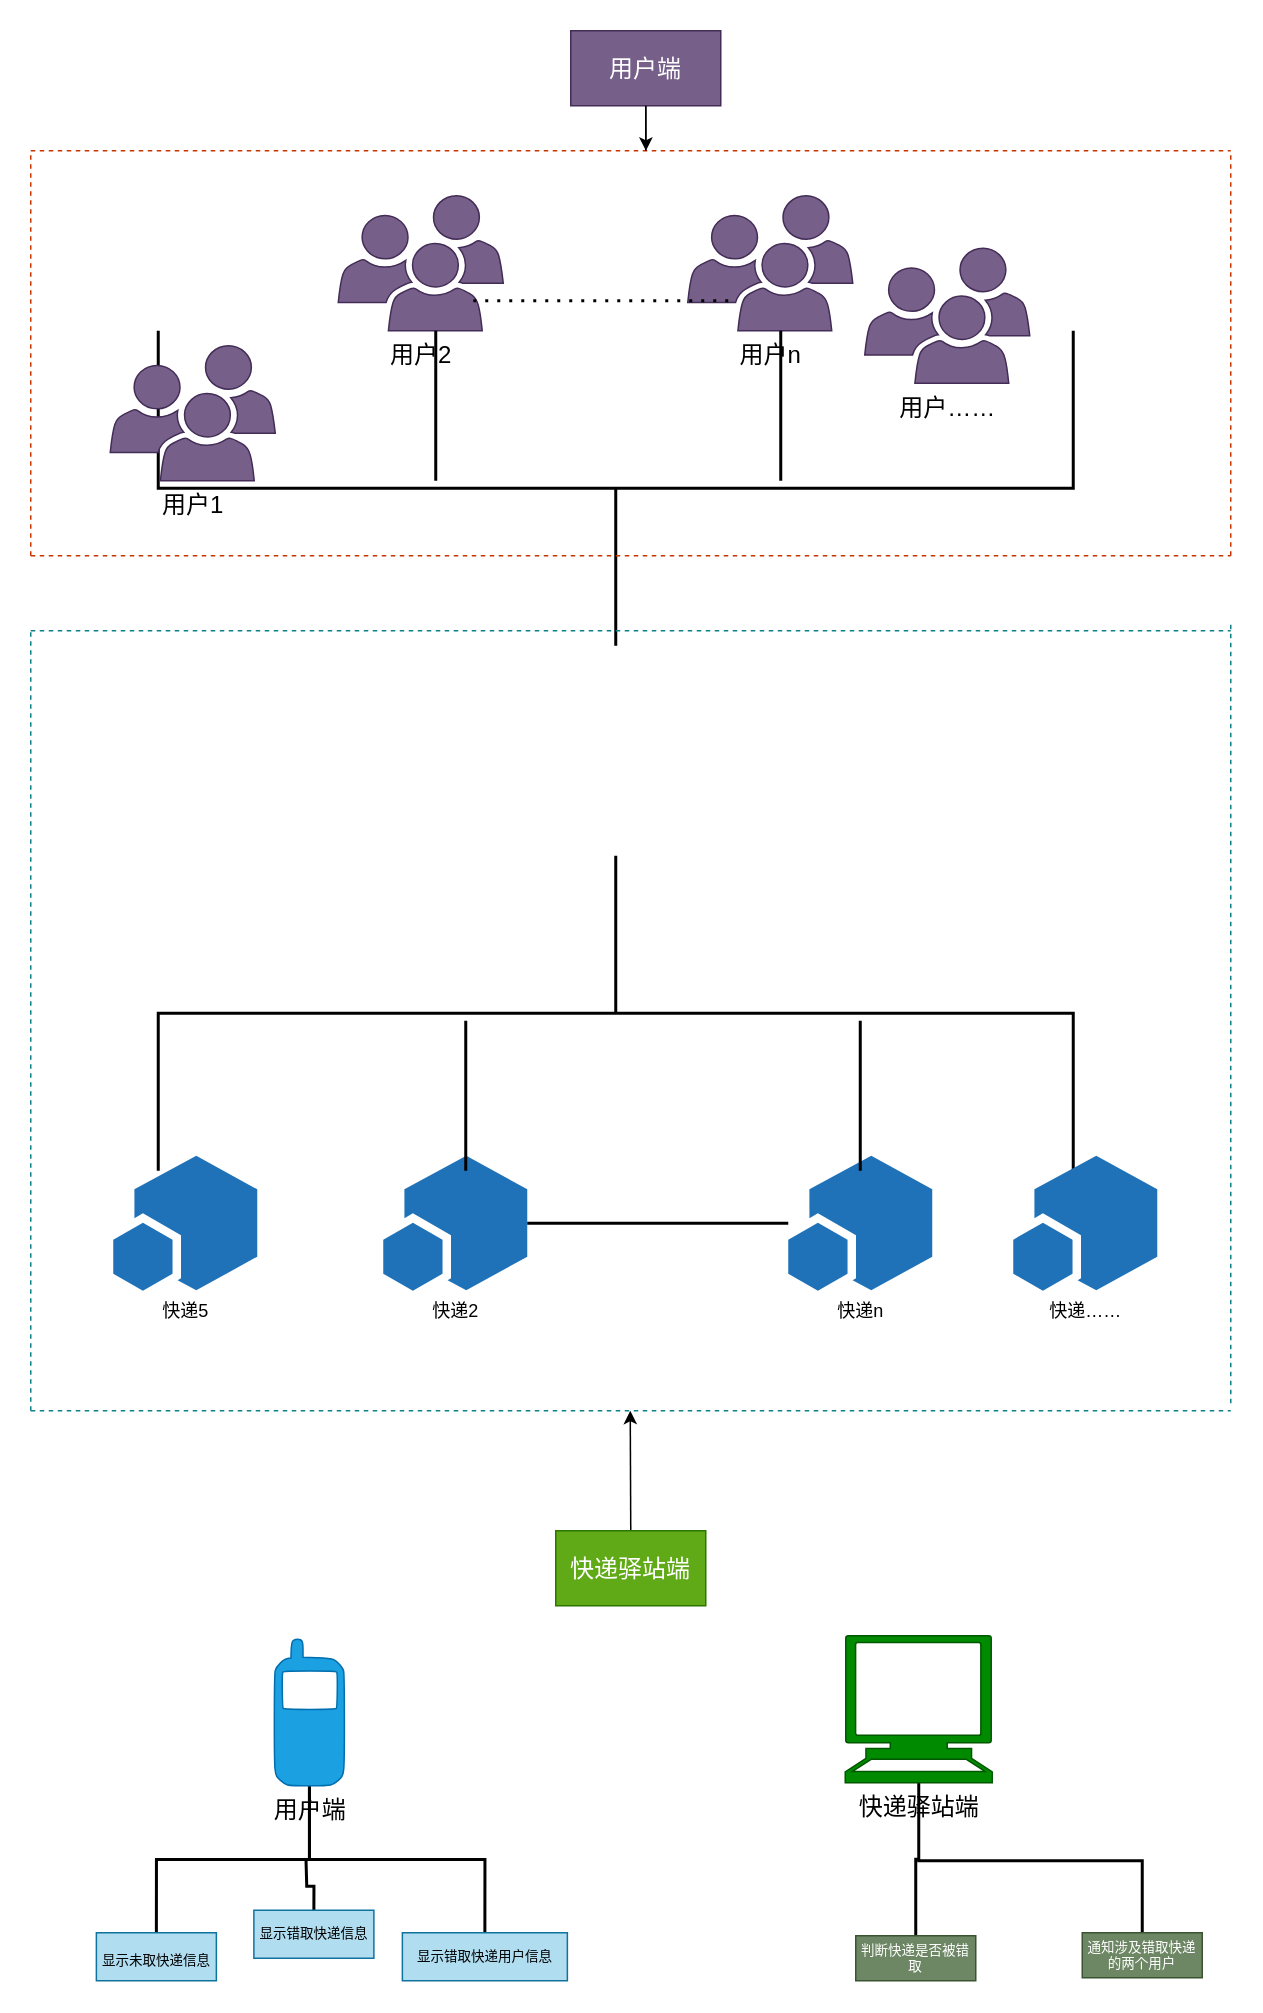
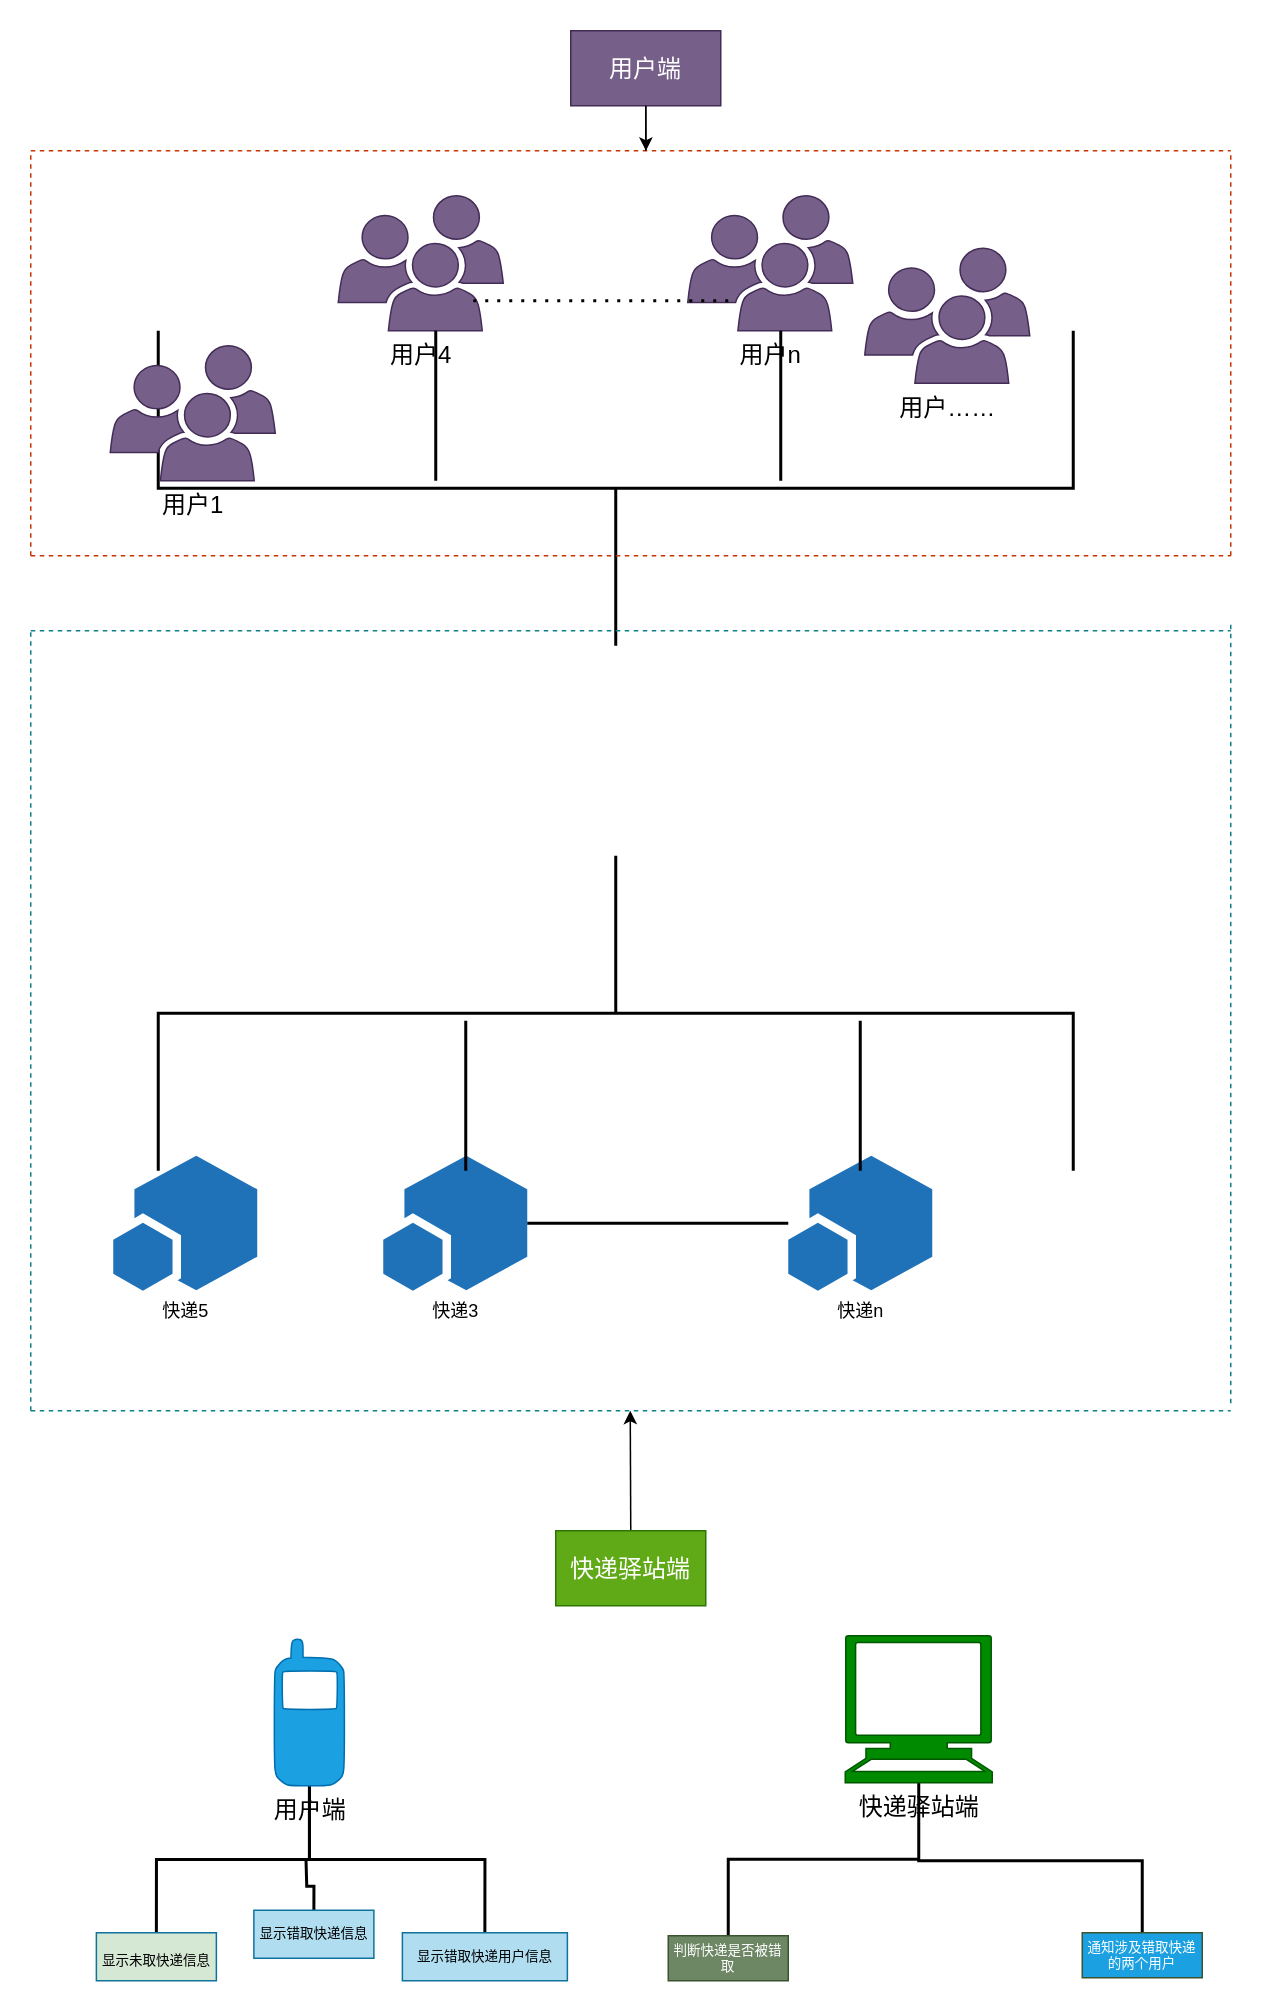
(422, 356) -> (422, 356)
(1085, 1223) -> none
(456, 1312) -> (456, 1312)
(1142, 1955) -> (1142, 1955)
(156, 1957) -> (156, 1957)
(916, 1958) -> (728, 1958)
